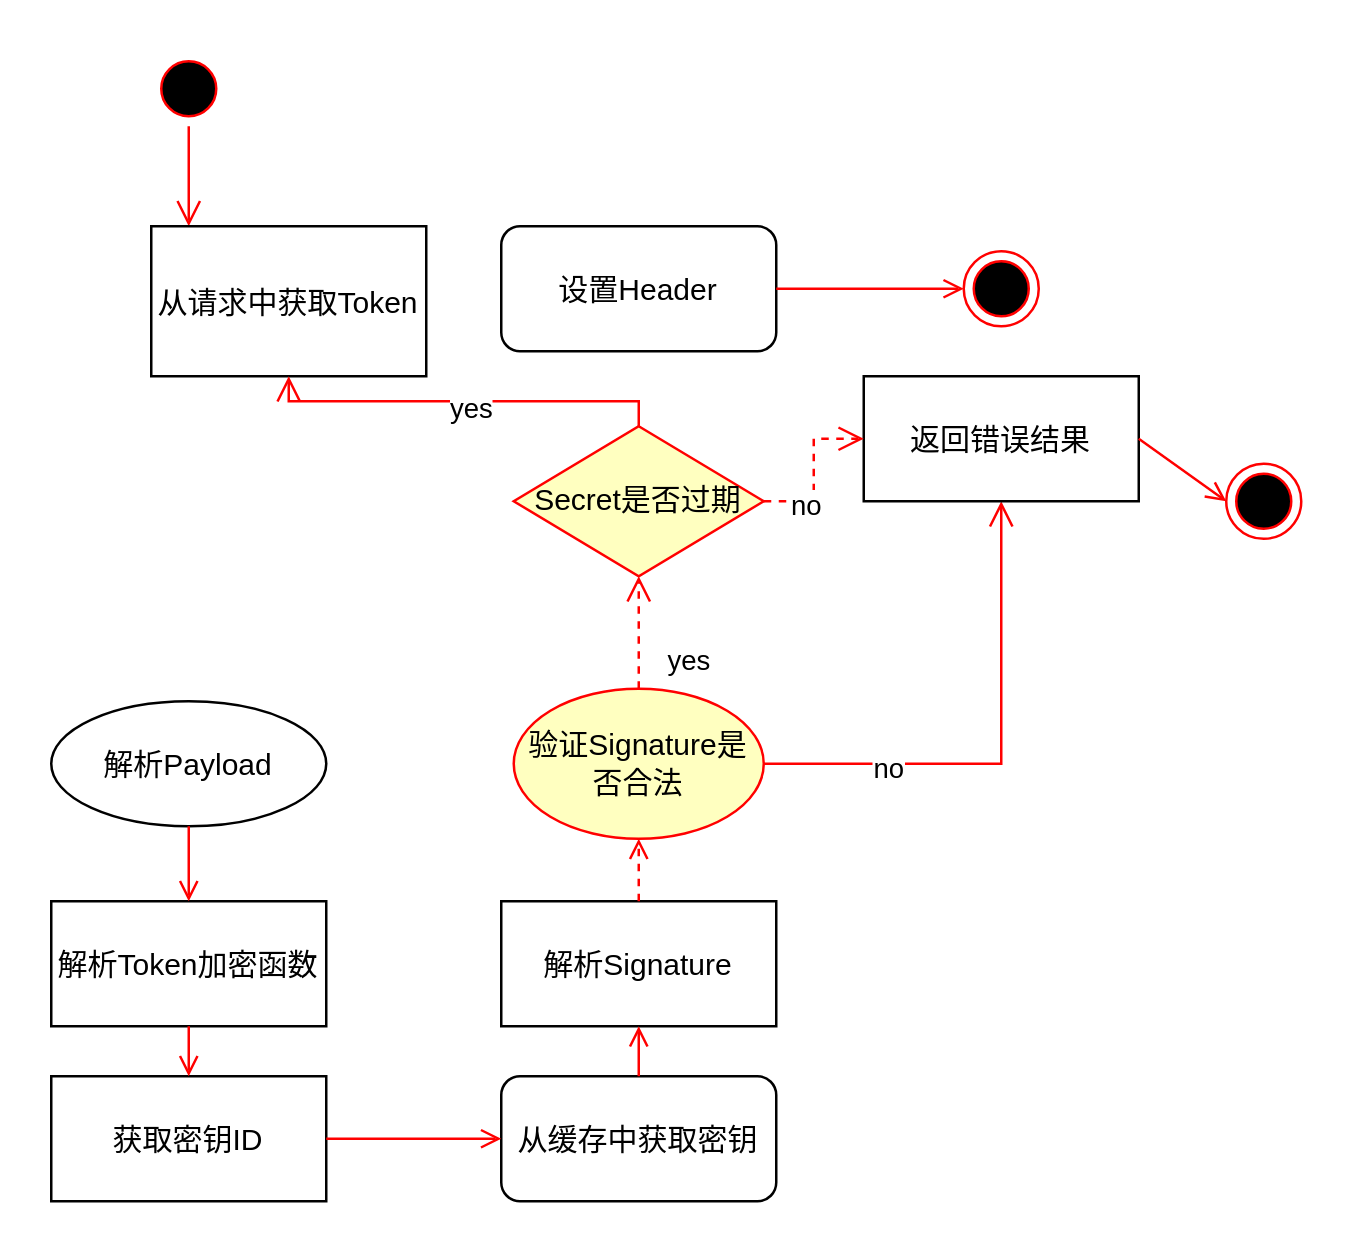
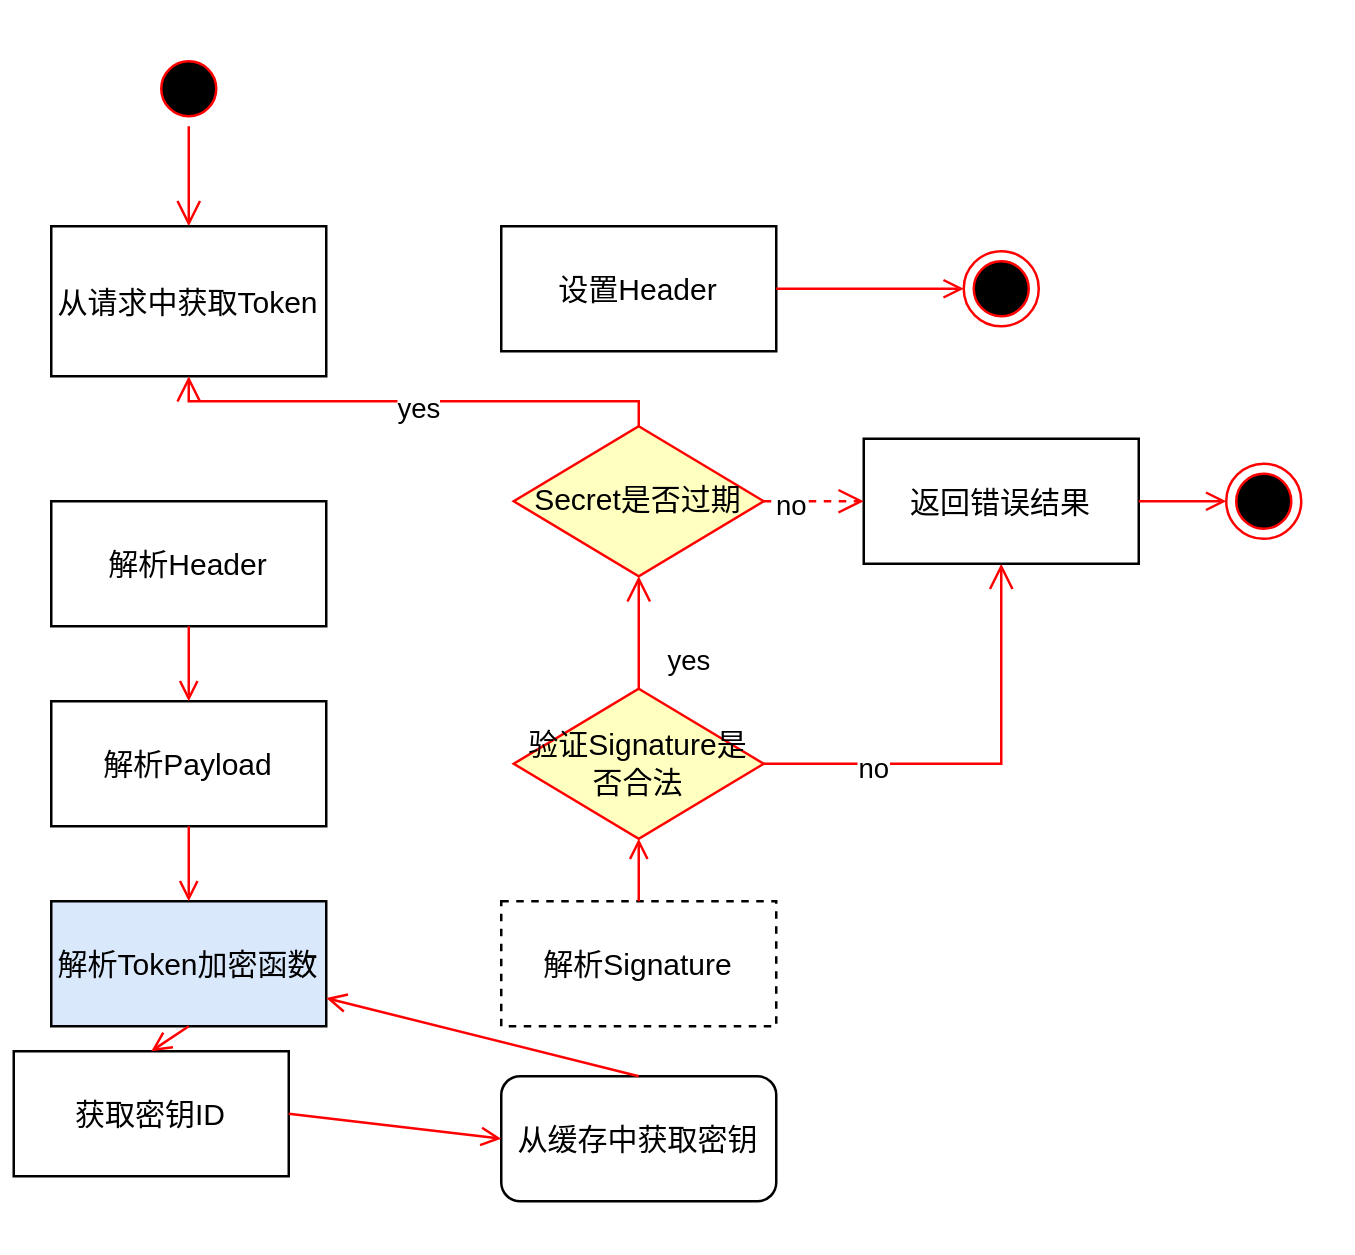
(639, 289) -> (639, 289)
(289, 301) -> (189, 301)
(1001, 439) -> (1001, 501)
none -> (189, 564)
(639, 635) -> (639, 635)
none -> (189, 660)
(189, 764) -> (189, 764)
(639, 764) -> (639, 764)
(639, 870) -> (639, 870)
(189, 964) -> (189, 964)
(639, 964) -> (639, 964)
(639, 1054) -> (485, 1038)
(189, 1139) -> (151, 1114)
